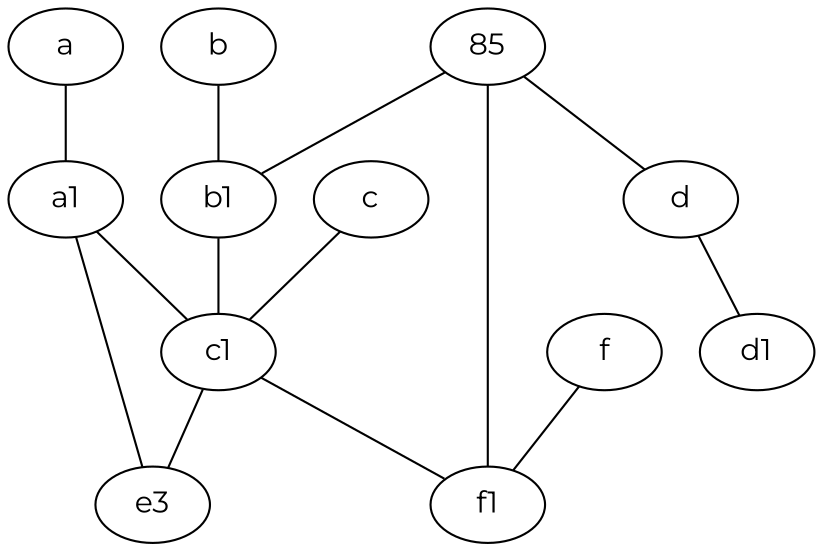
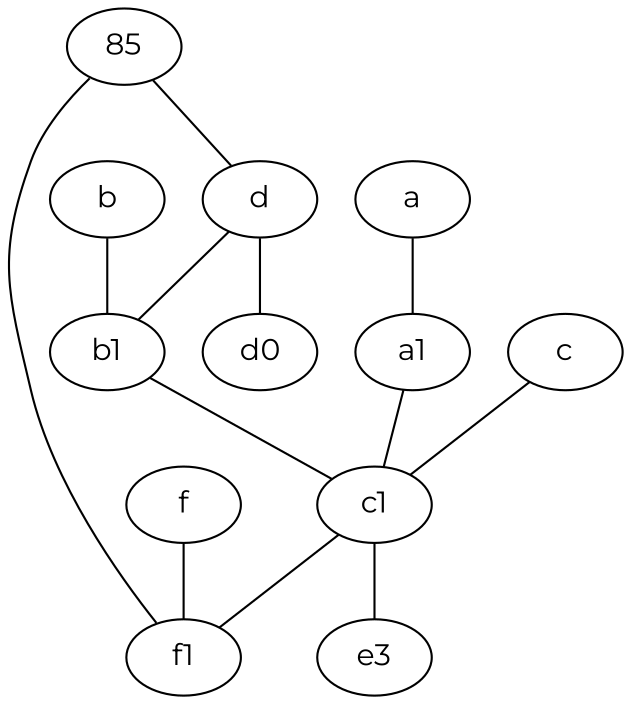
(353, 123) -> (184, 275)
(109, 352) -> none
(757, 352) -> (260, 352)
